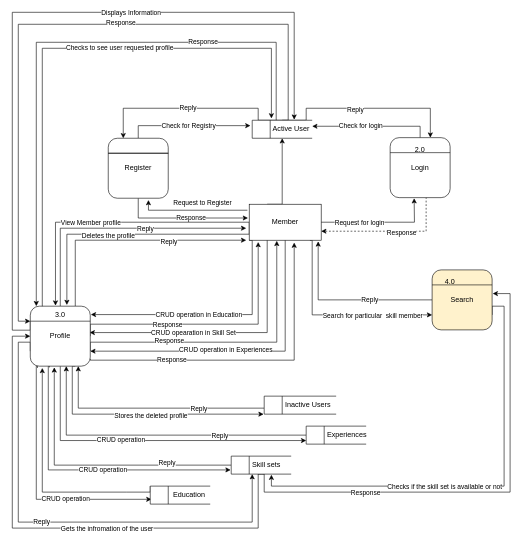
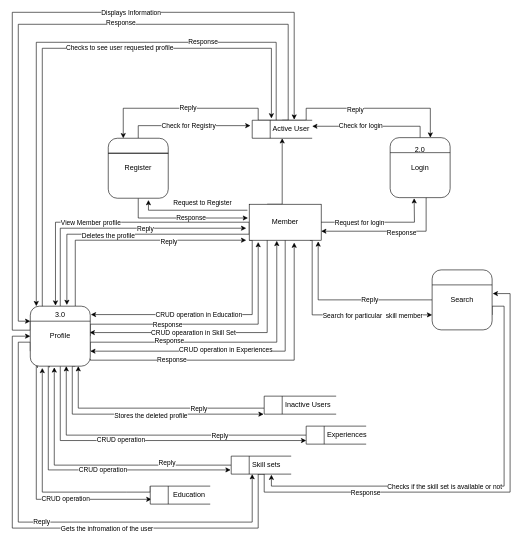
(356, 231) -> (356, 231)
(450, 282) -> none
(462, 300) -> (462, 300)
